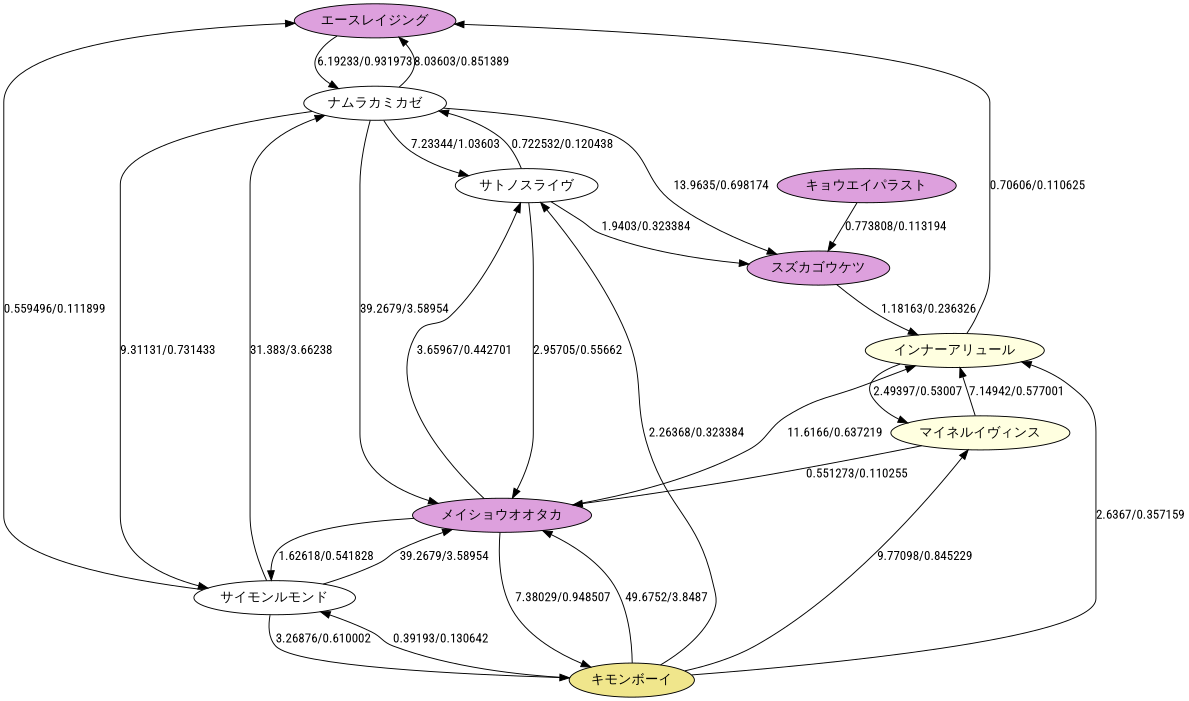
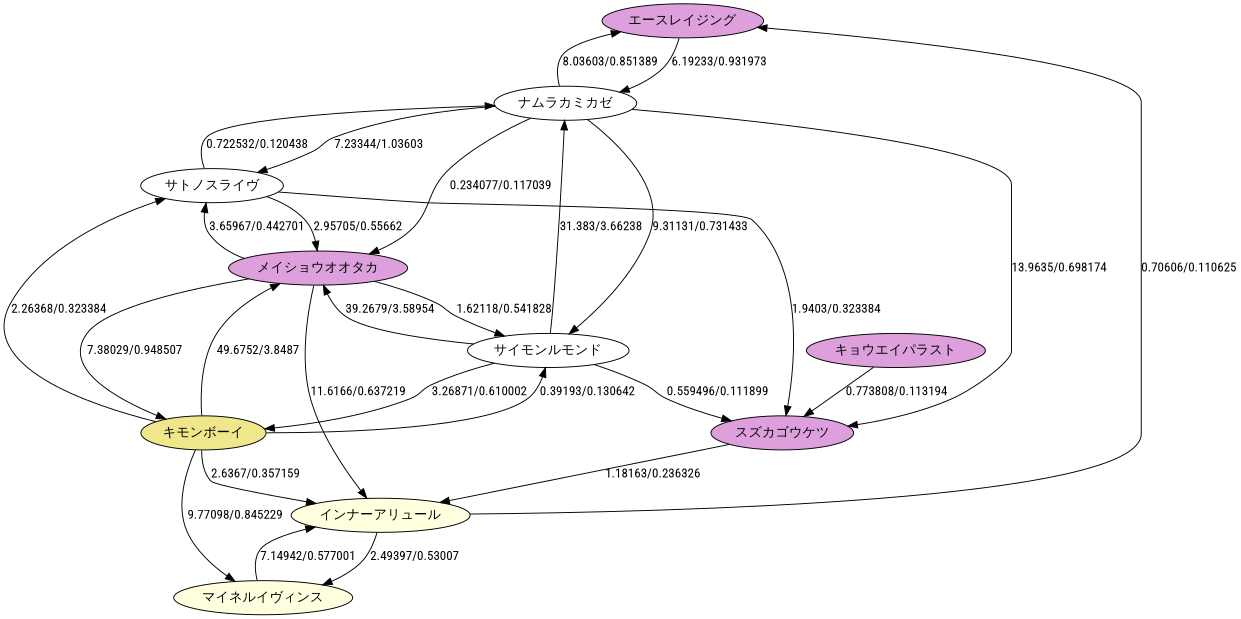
(4, 267) -> (657, 393)
(404, 309) -> (501, 186)
(752, 478) -> none
(326, 556) -> (504, 309)
(323, 639) -> (480, 392)
